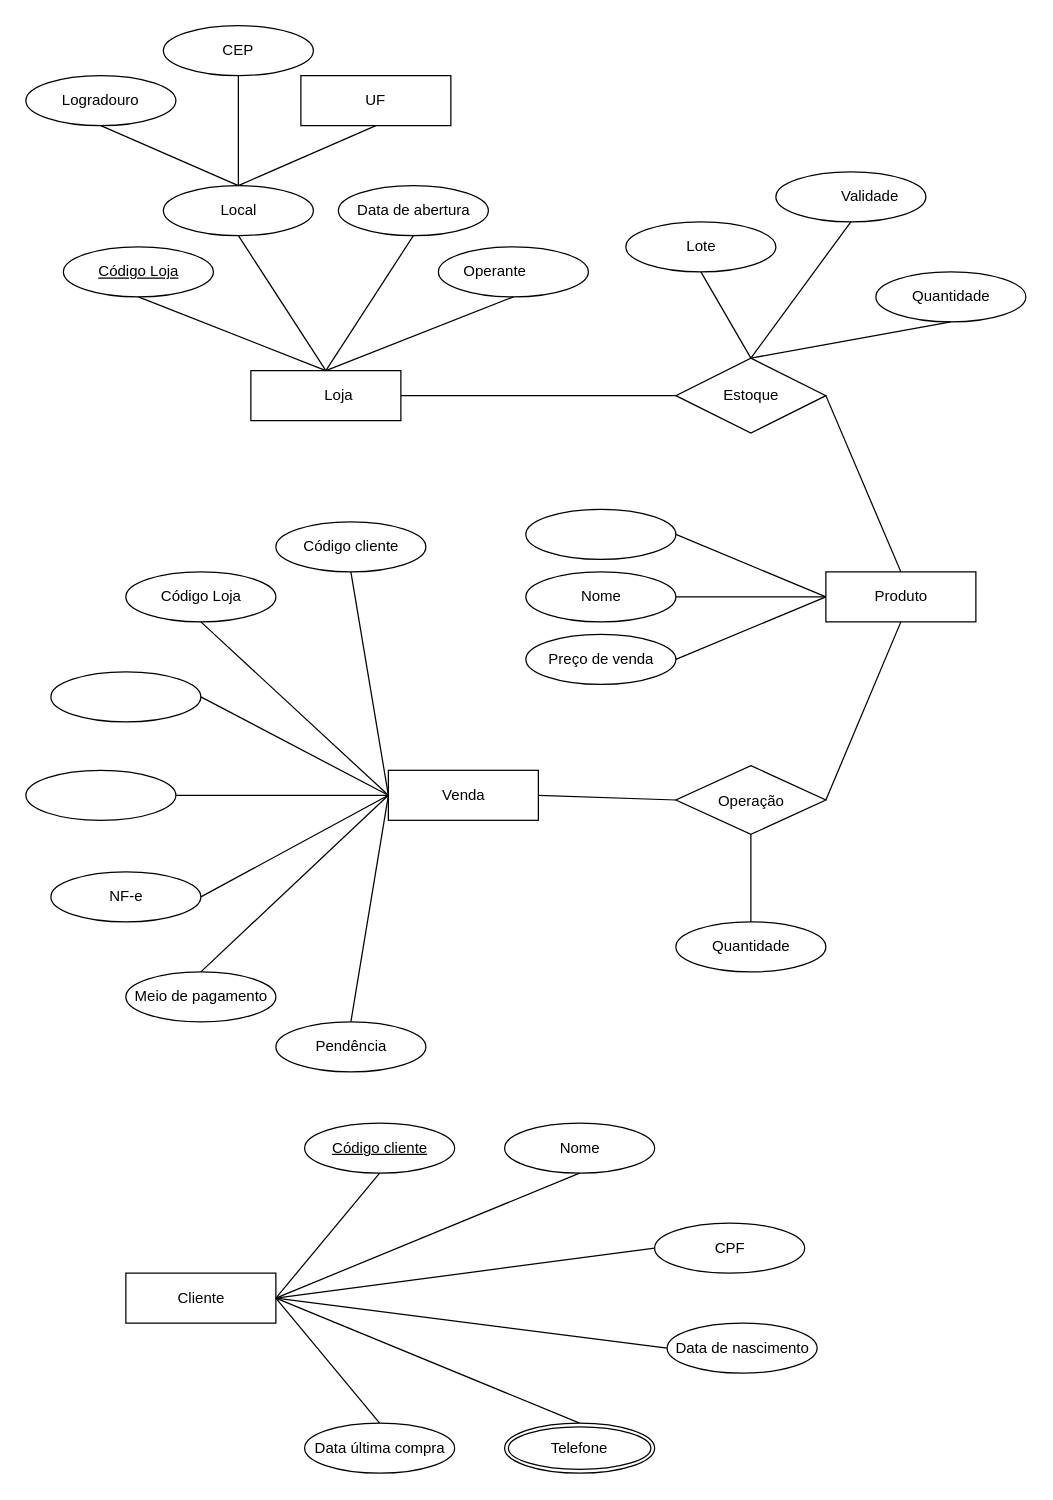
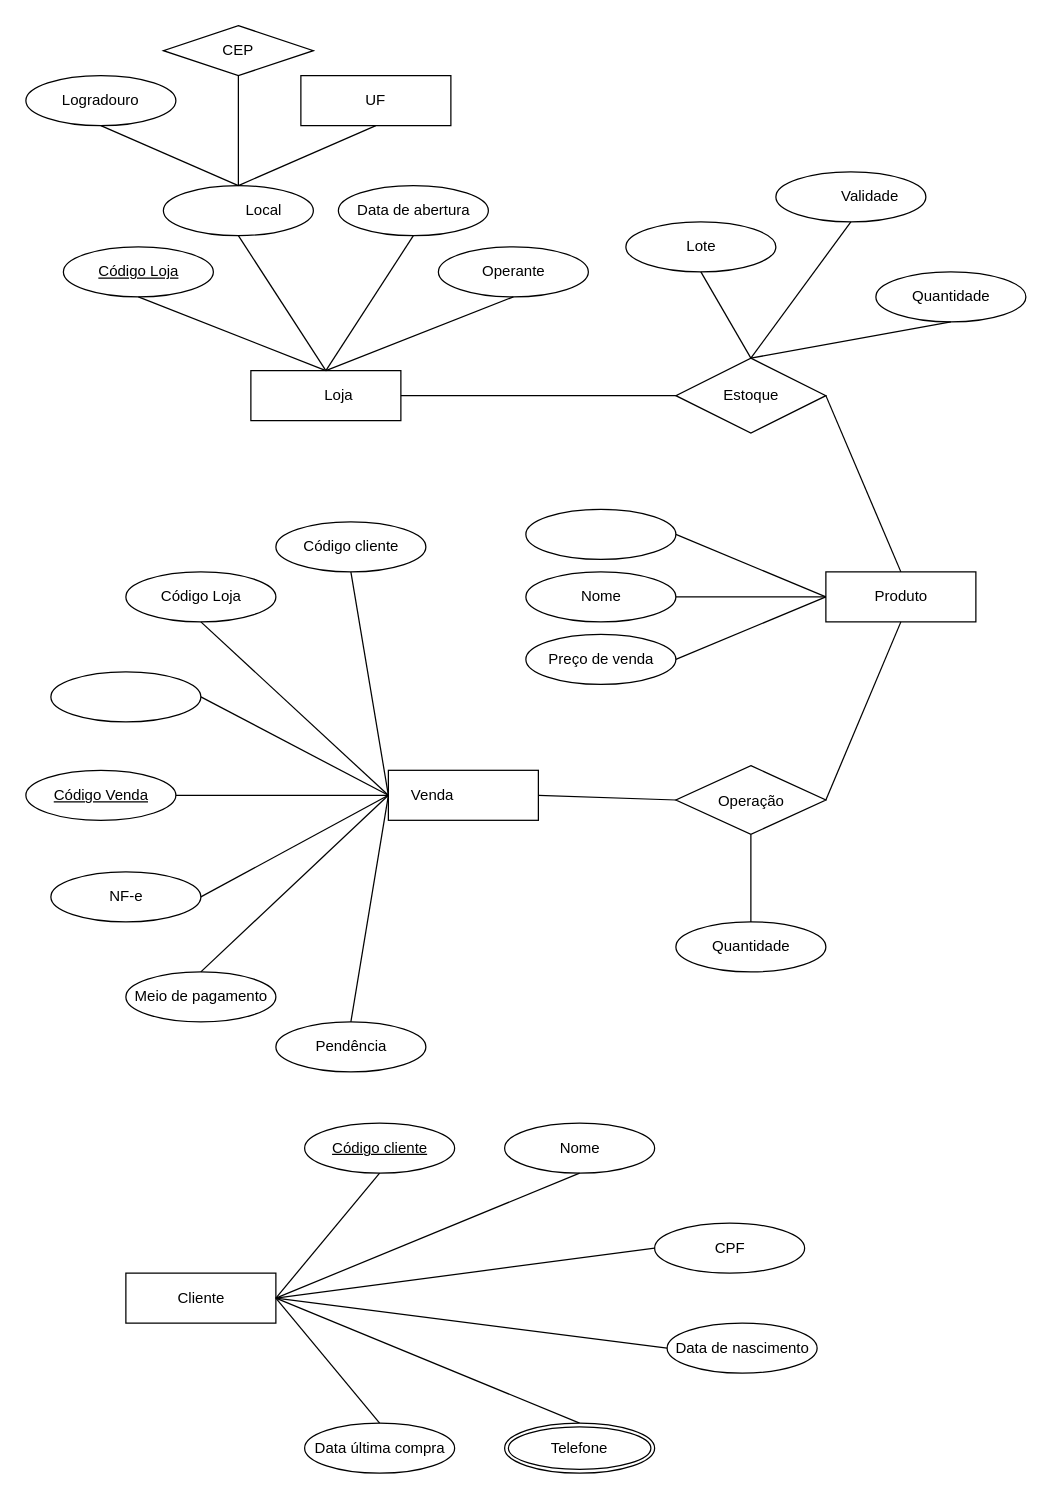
(238, 51) -> (238, 51)
(238, 211) -> (263, 211)
(494, 272) -> (513, 272)
none -> (101, 795)
(463, 795) -> (432, 795)
